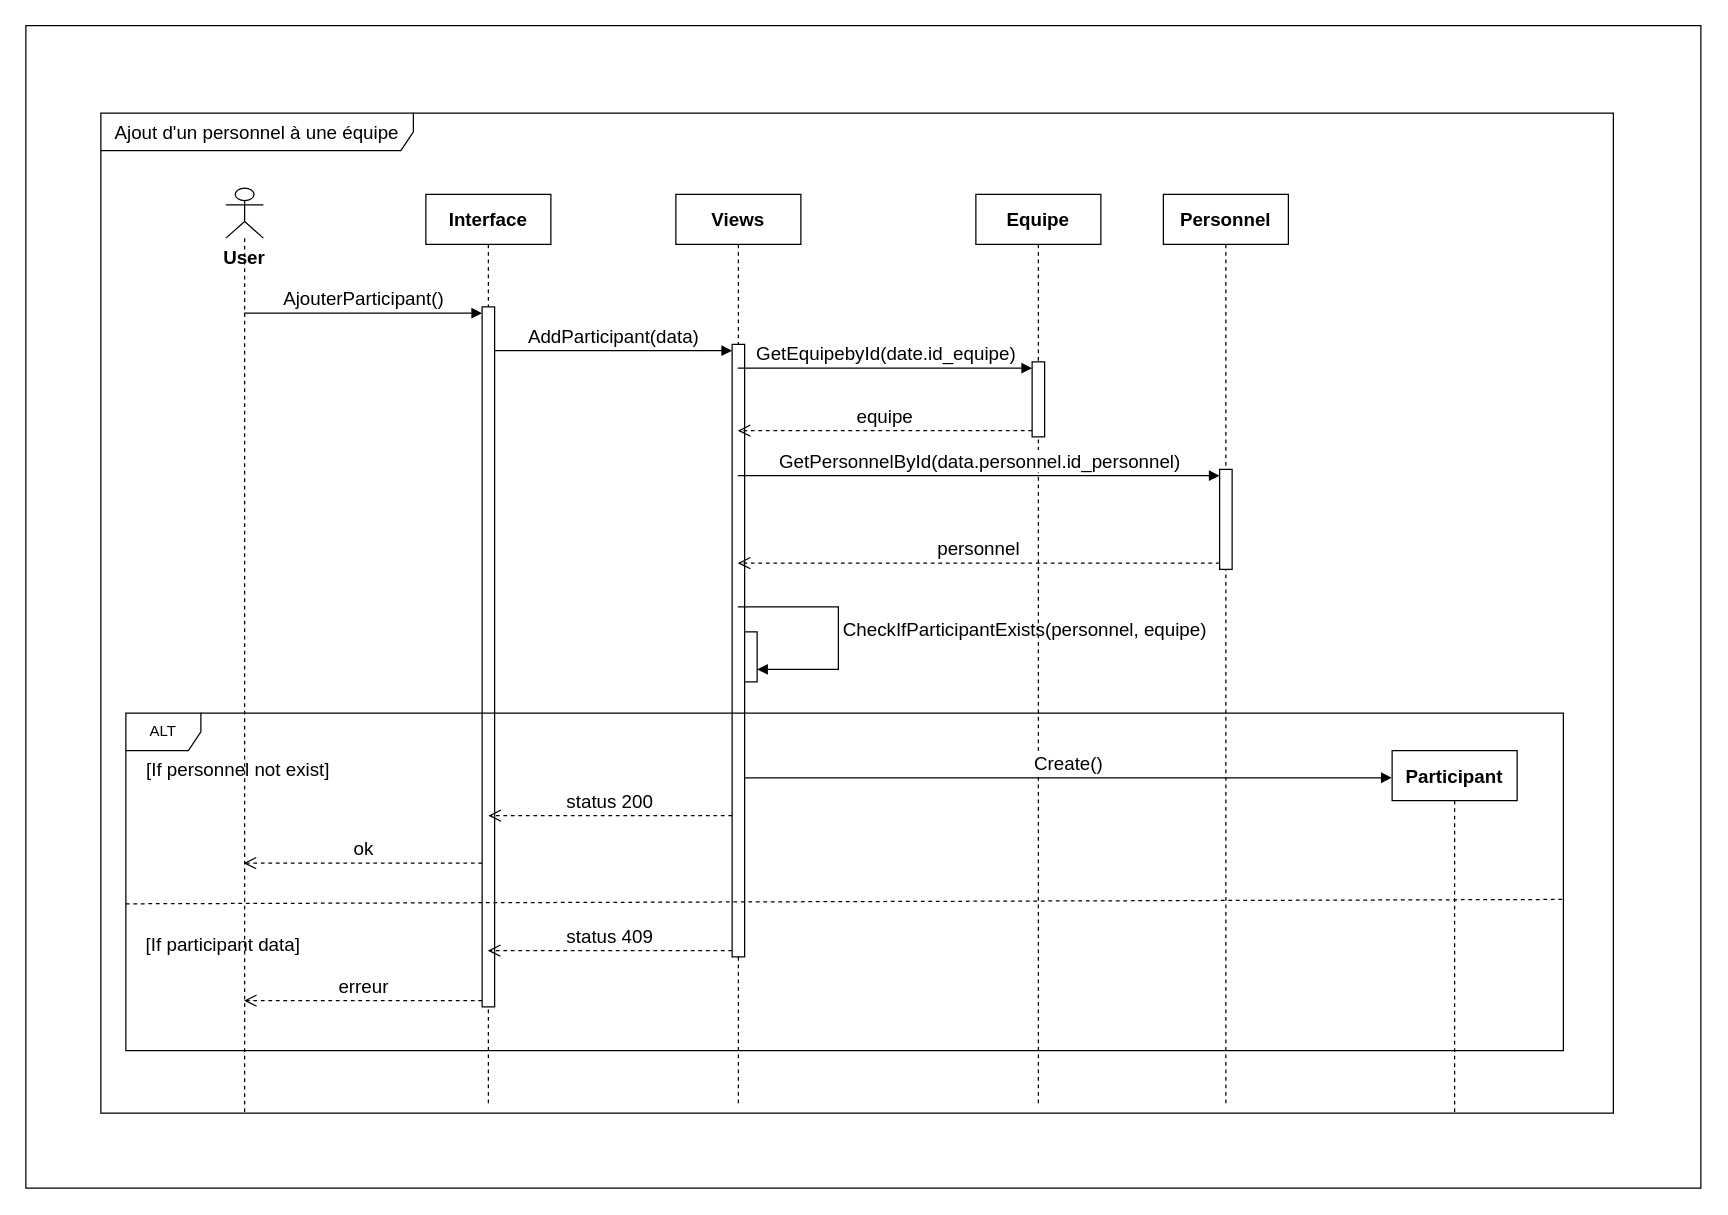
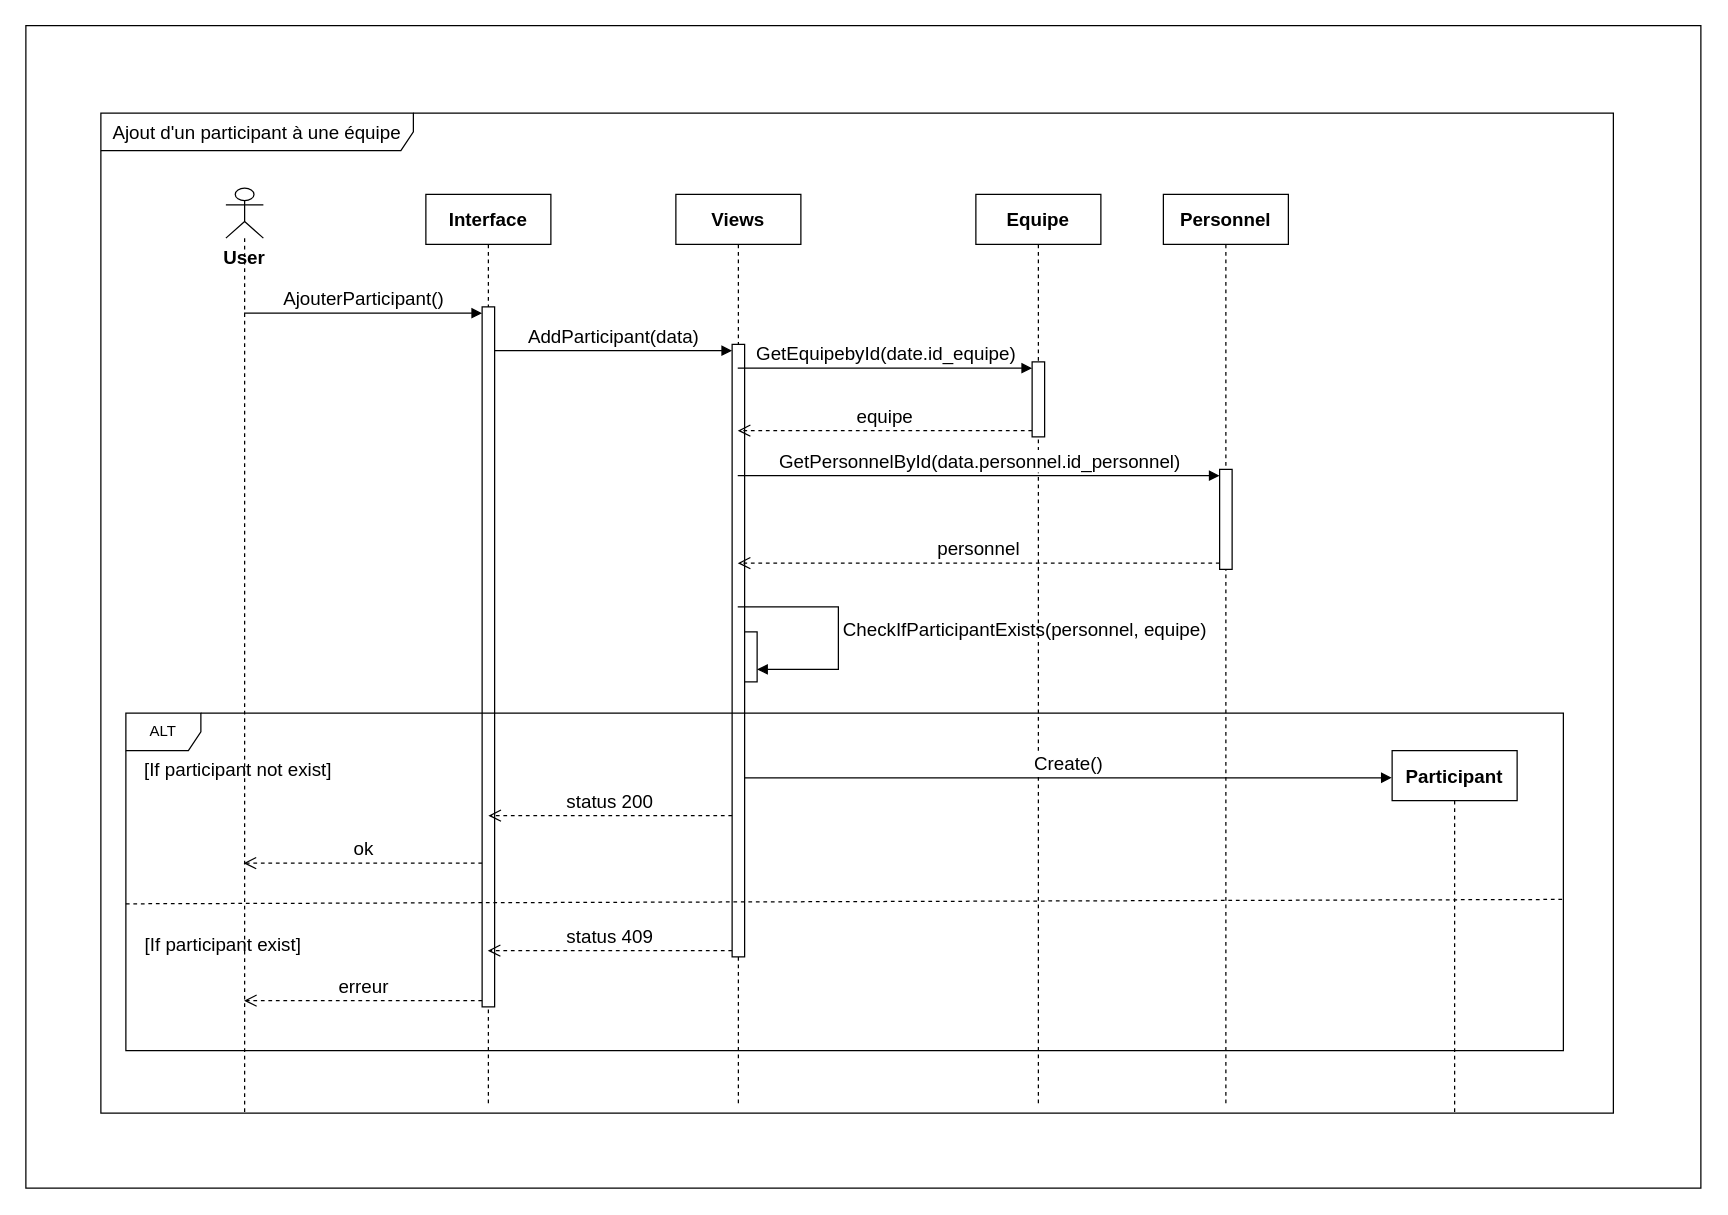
(257, 132) -> (257, 132)
(238, 769) -> (238, 769)
(223, 944) -> (223, 944)
